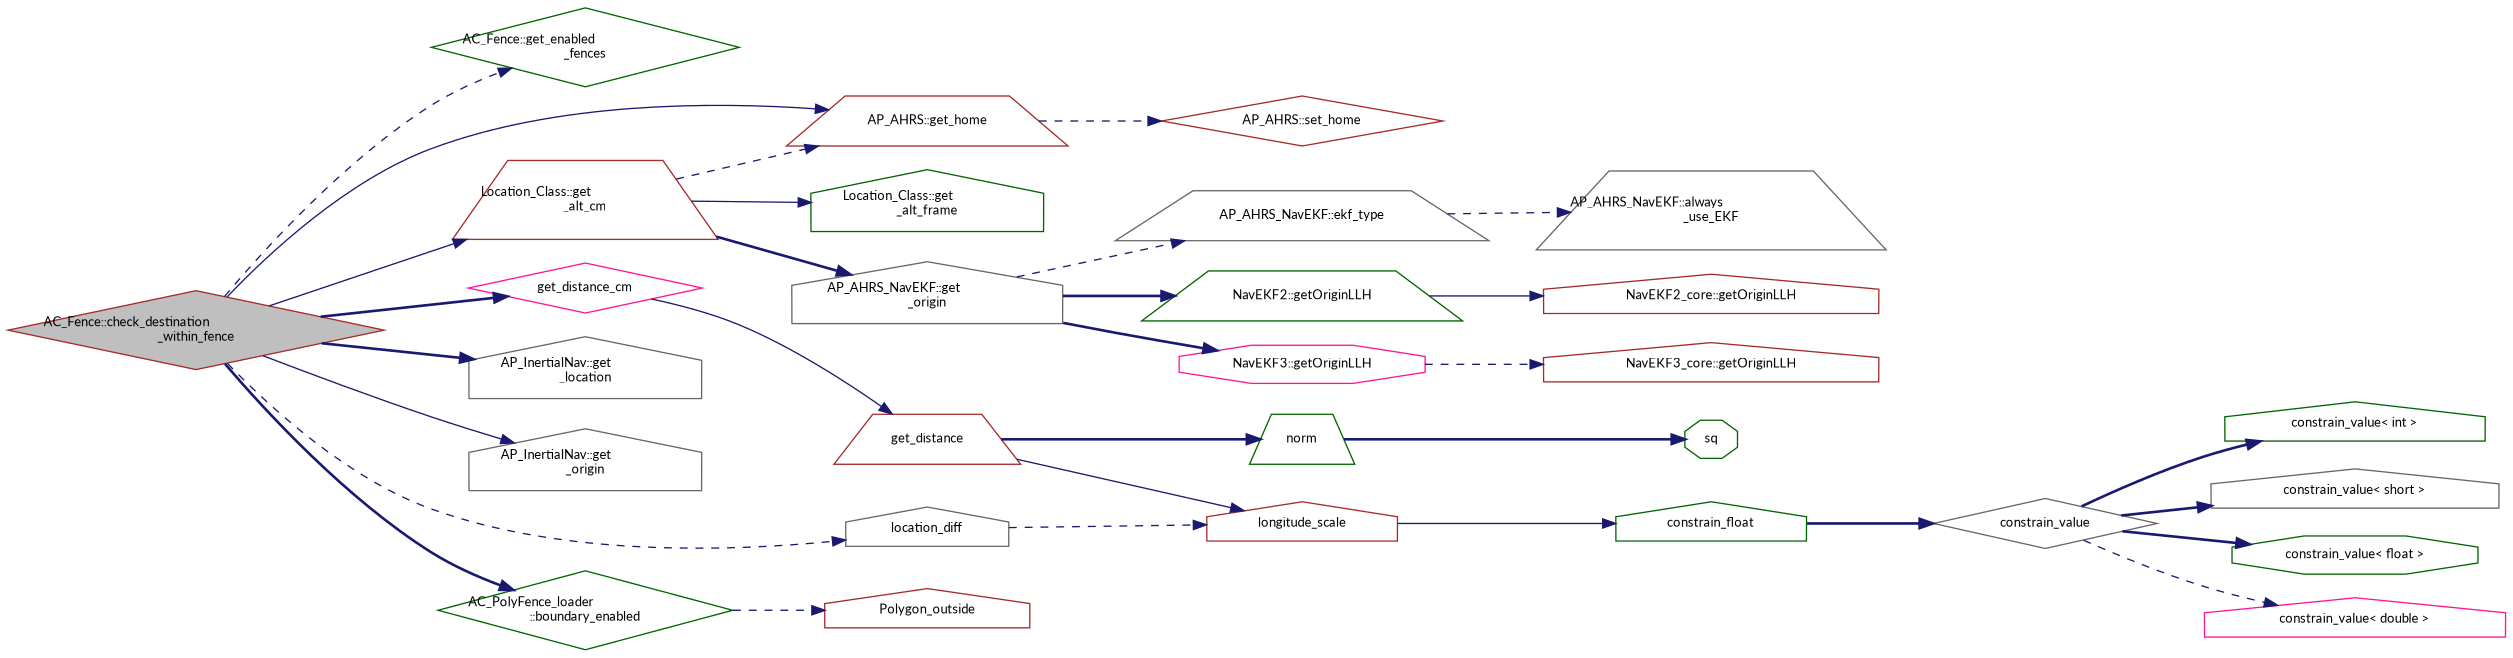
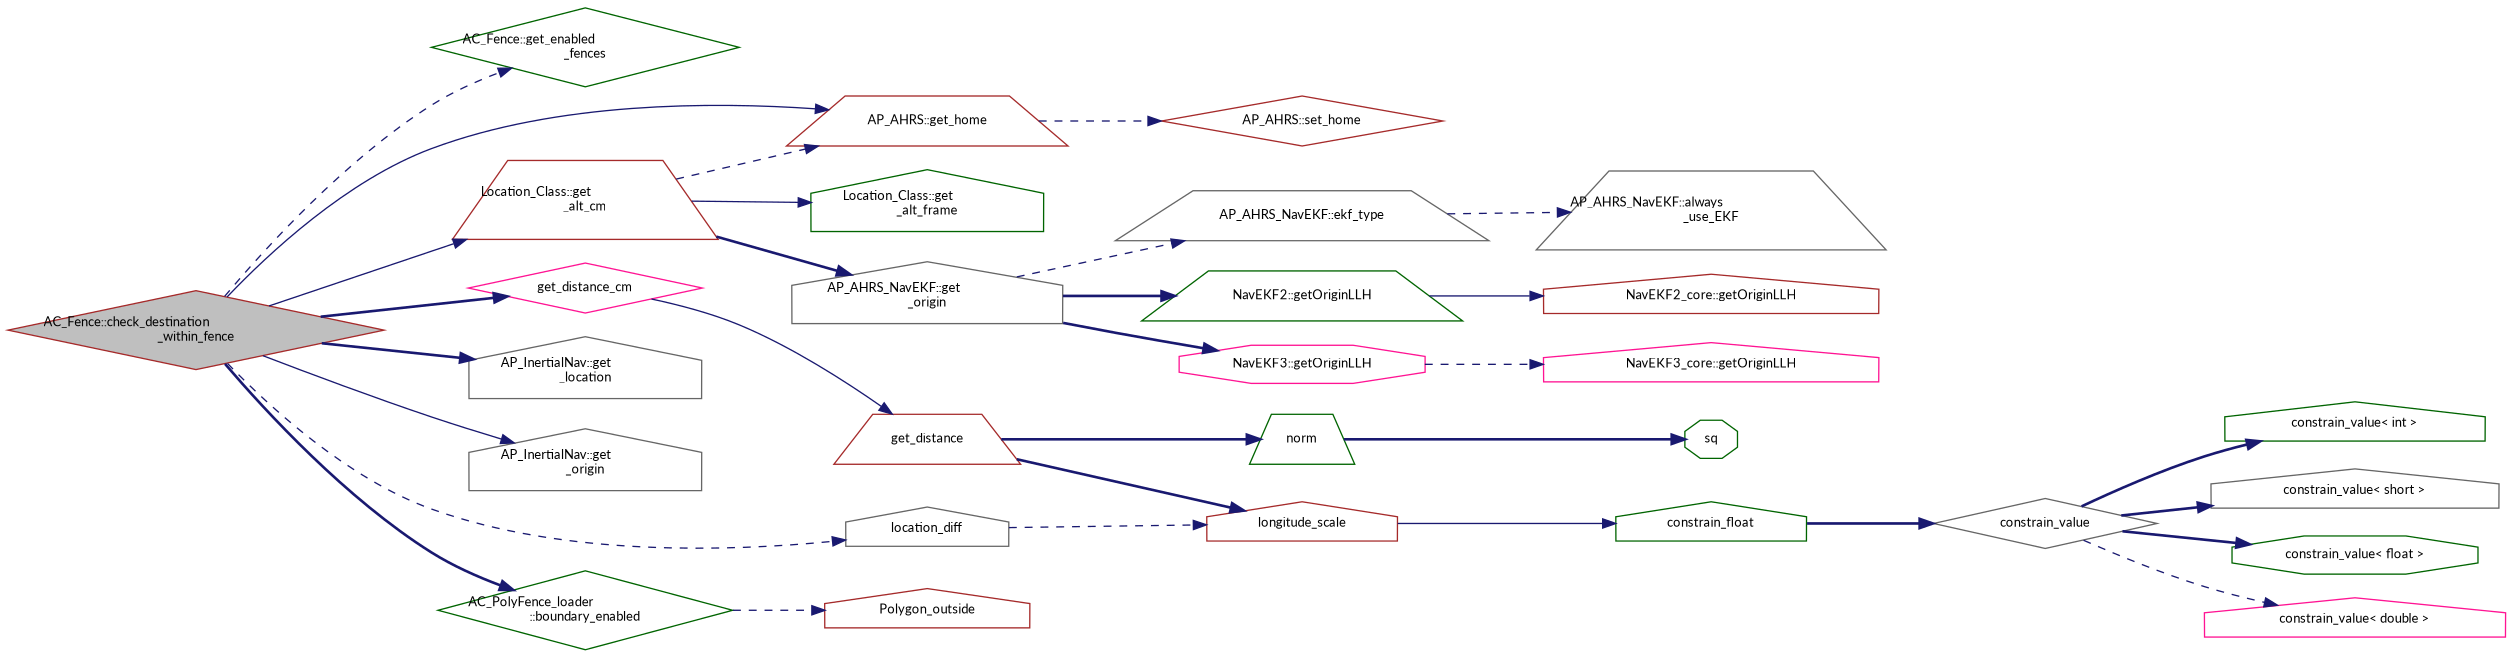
(1711, 364) -> (1711, 364)
(1124, 483) -> (1124, 483)
